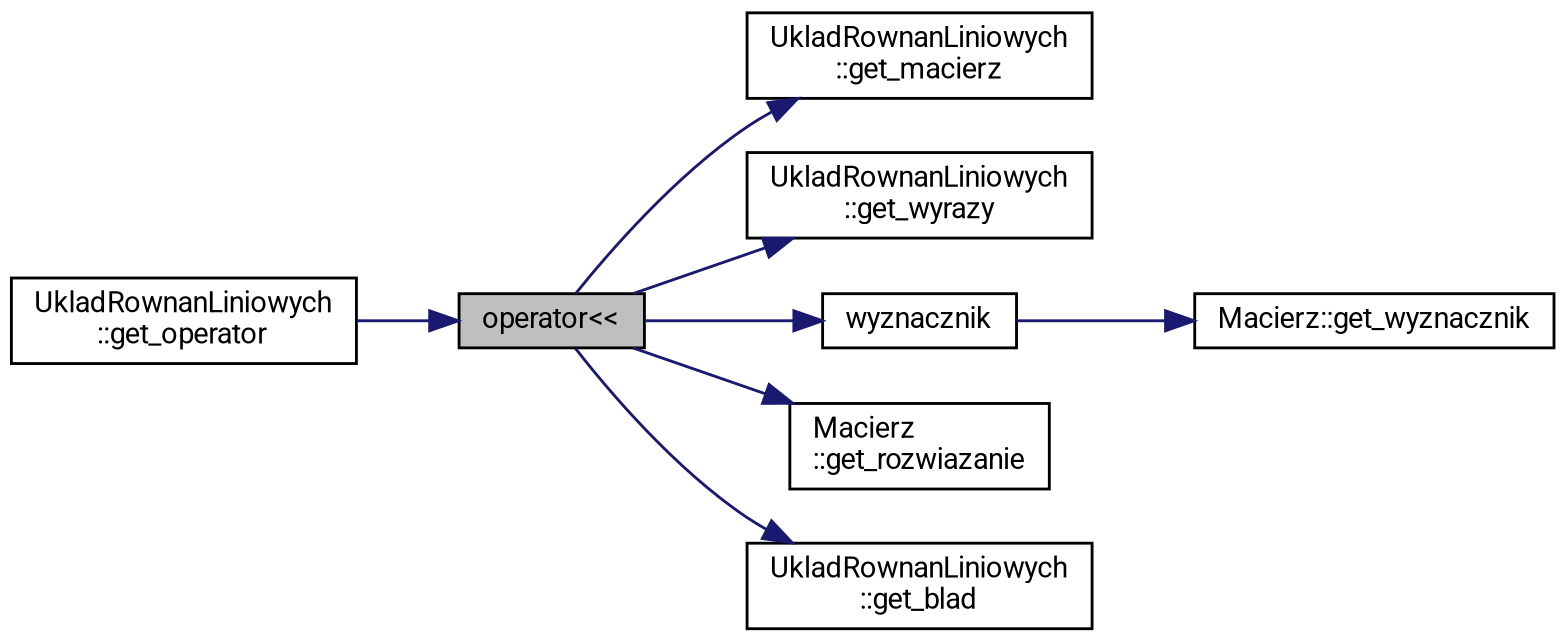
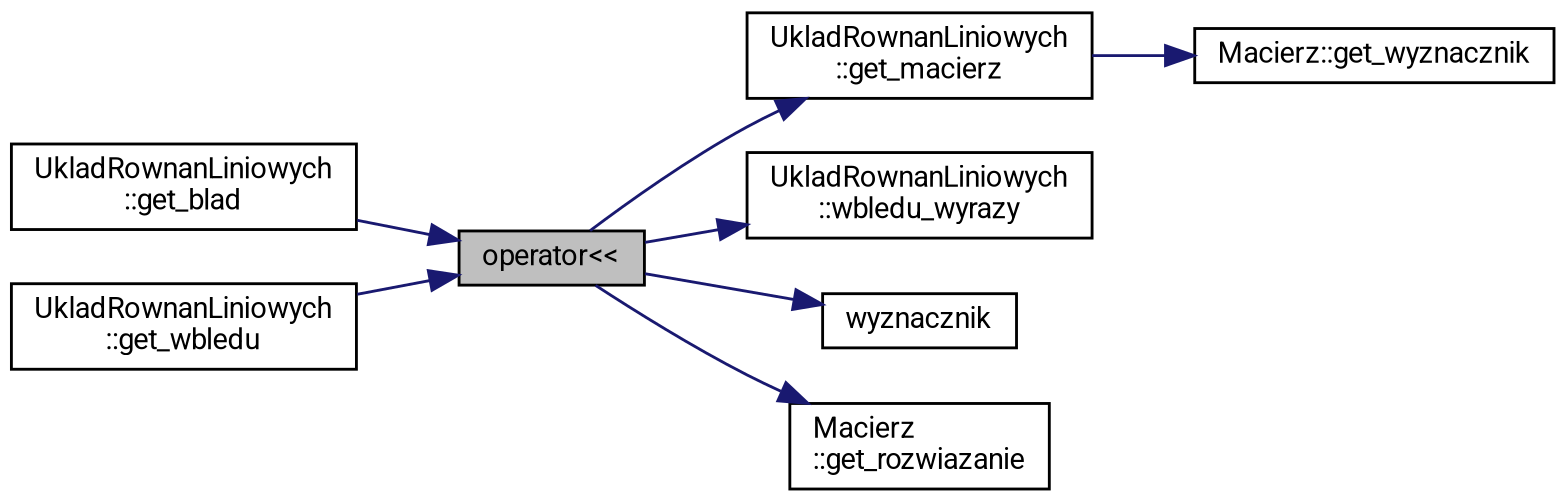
(920, 195) -> (920, 195)
(184, 321) -> (184, 326)
(1091, 321) -> (1129, 56)
(663, 447) -> (393, 227)
